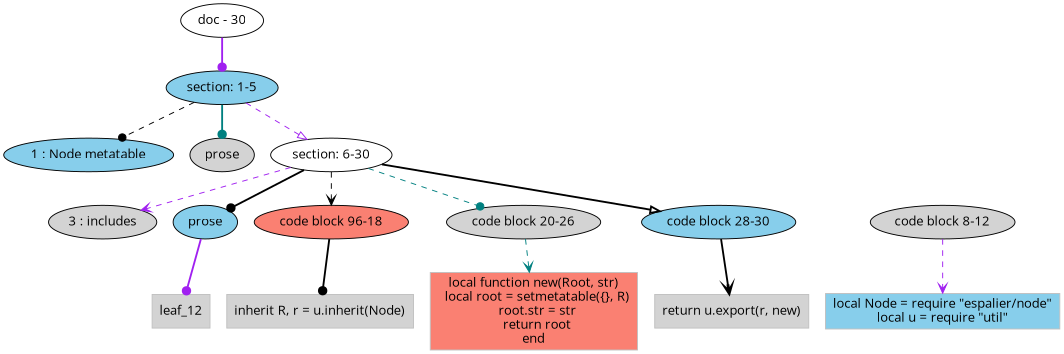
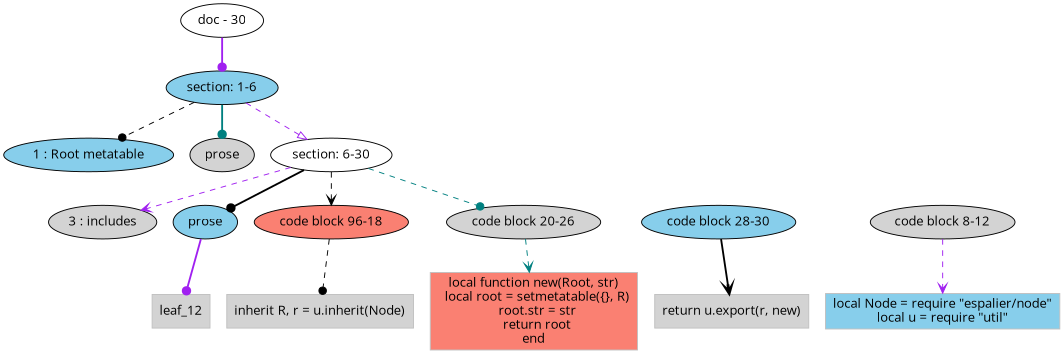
(222, 88) -> (222, 88)
(89, 155) -> (89, 155)
(516, 187) -> none
(326, 263) -> (326, 263)
